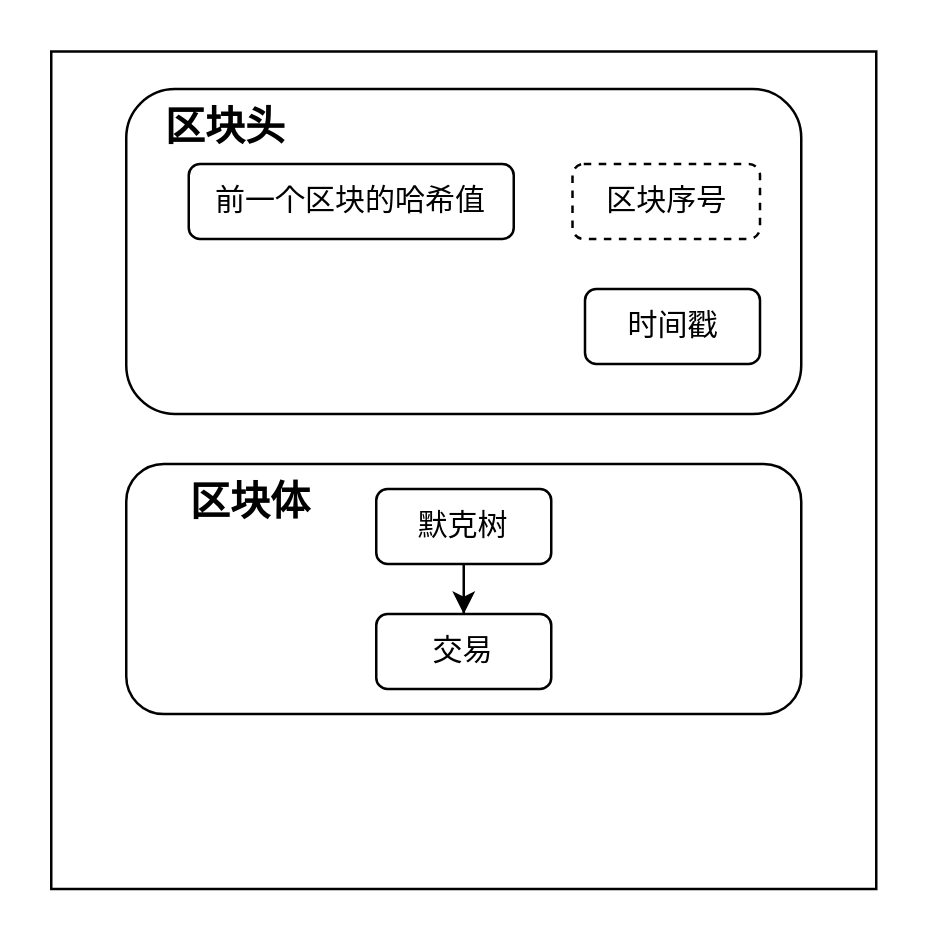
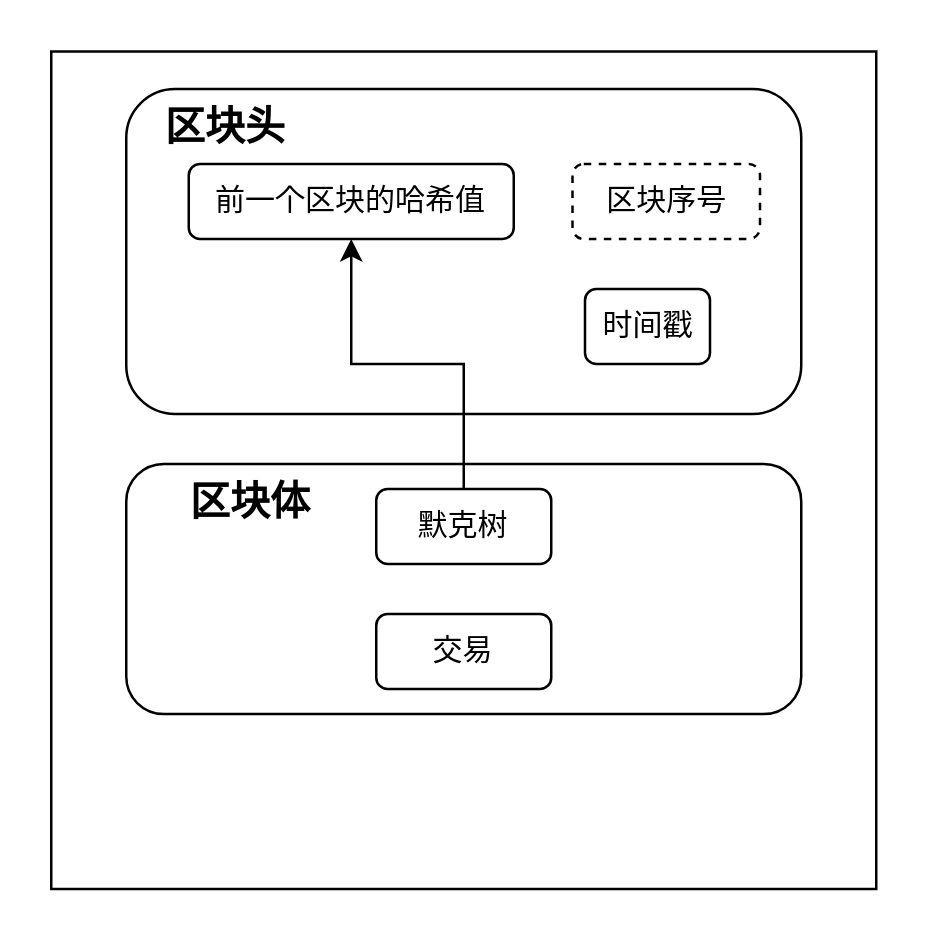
(673, 326) -> (648, 326)
(464, 597) -> (416, 364)
